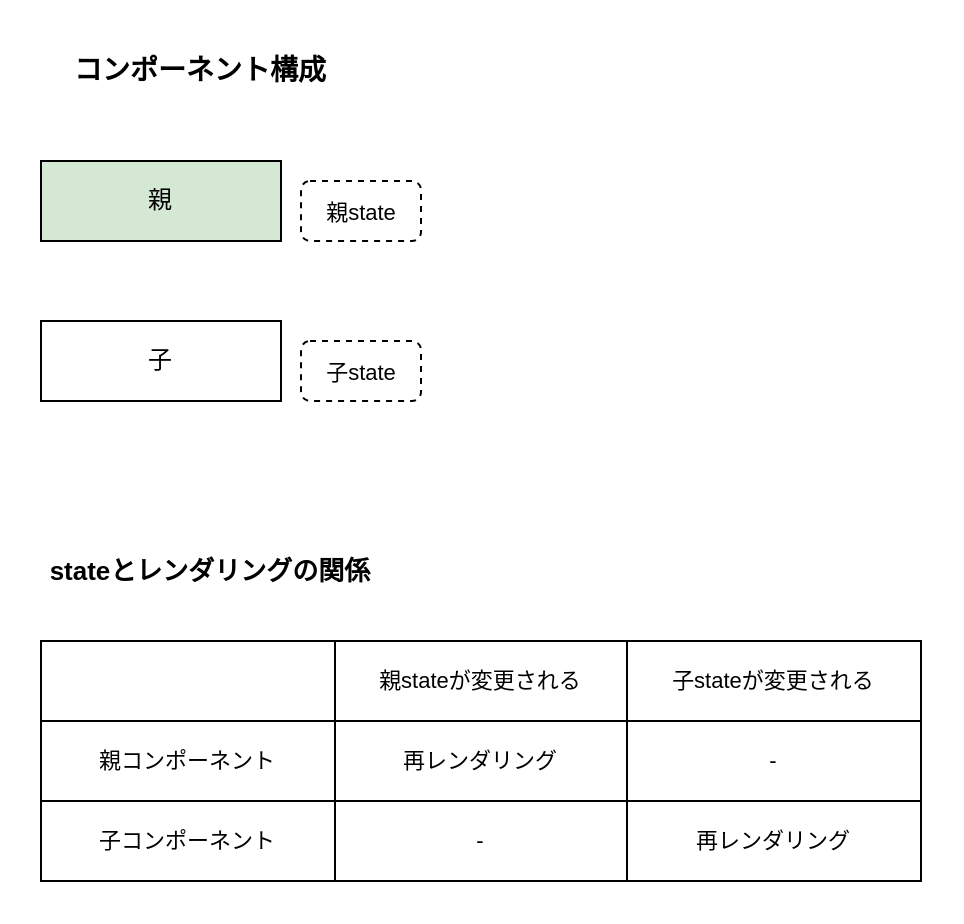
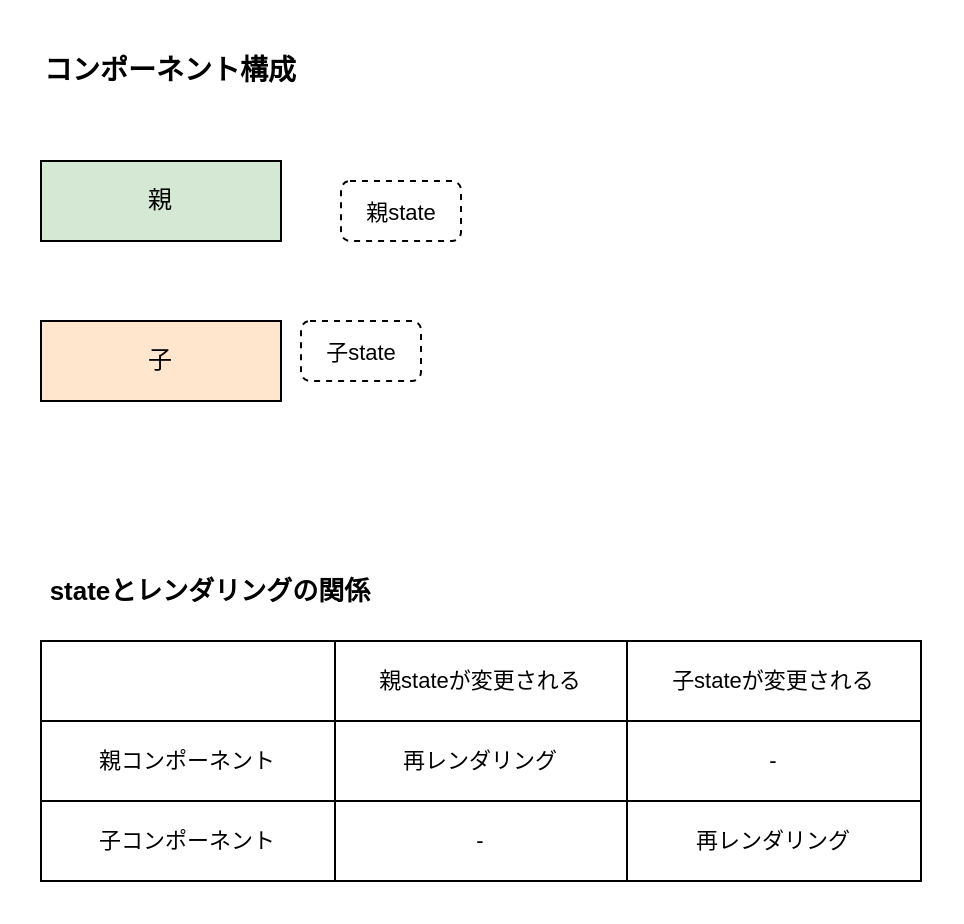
(201, 71) -> (171, 71)
(361, 211) -> (401, 211)
(161, 361) -> (161, 361)
(361, 371) -> (361, 351)
(211, 571) -> (211, 591)
